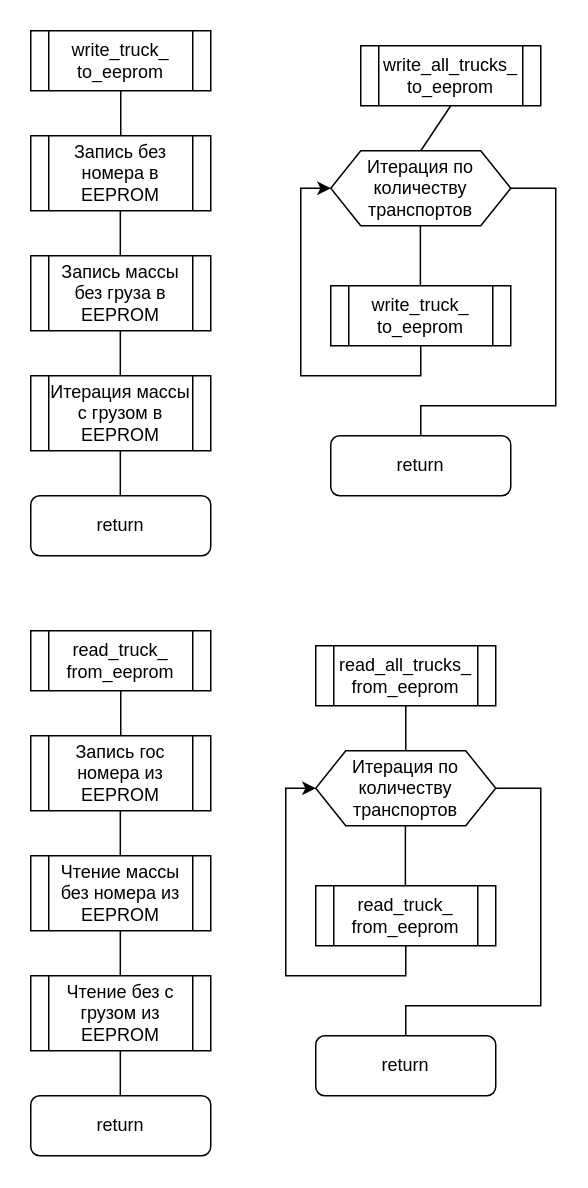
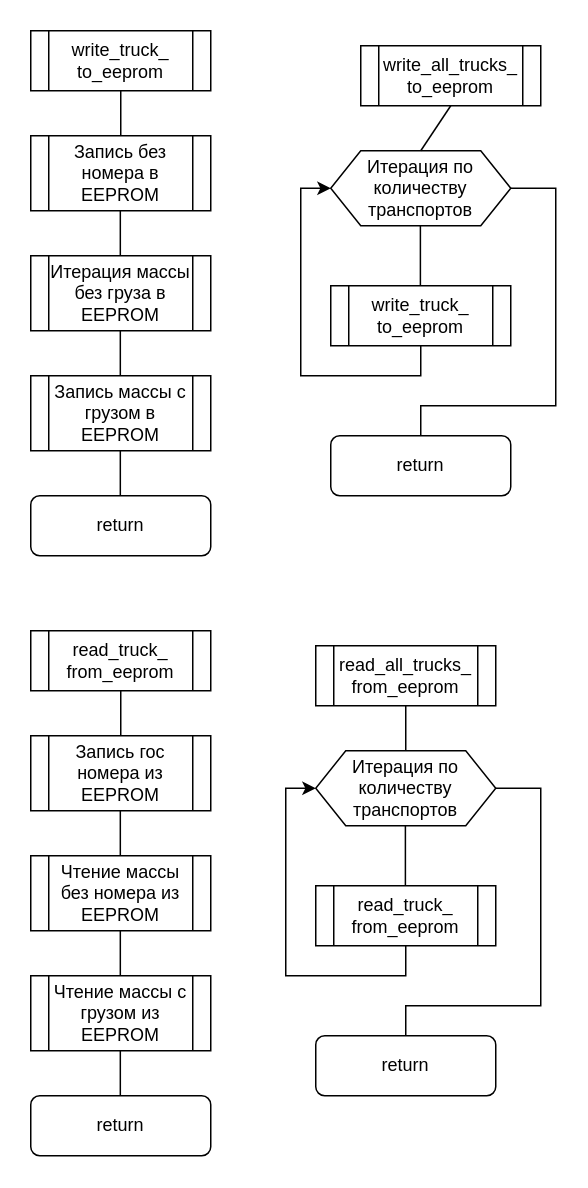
(121, 293) -> (121, 293)
(121, 413) -> (121, 413)
(121, 1013) -> (121, 1013)
